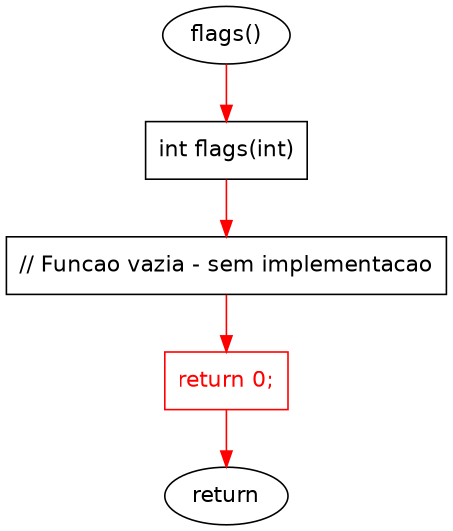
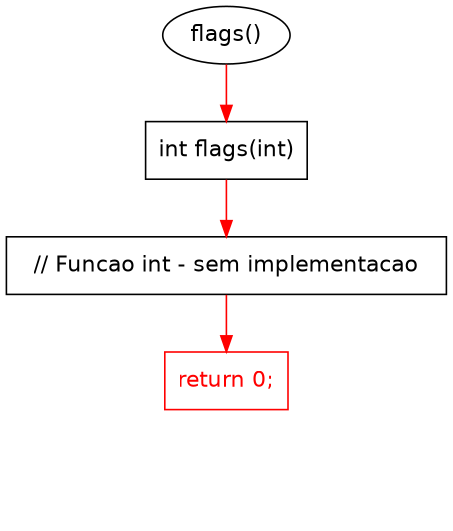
(226, 266) -> (226, 266)
(226, 496) -> none
